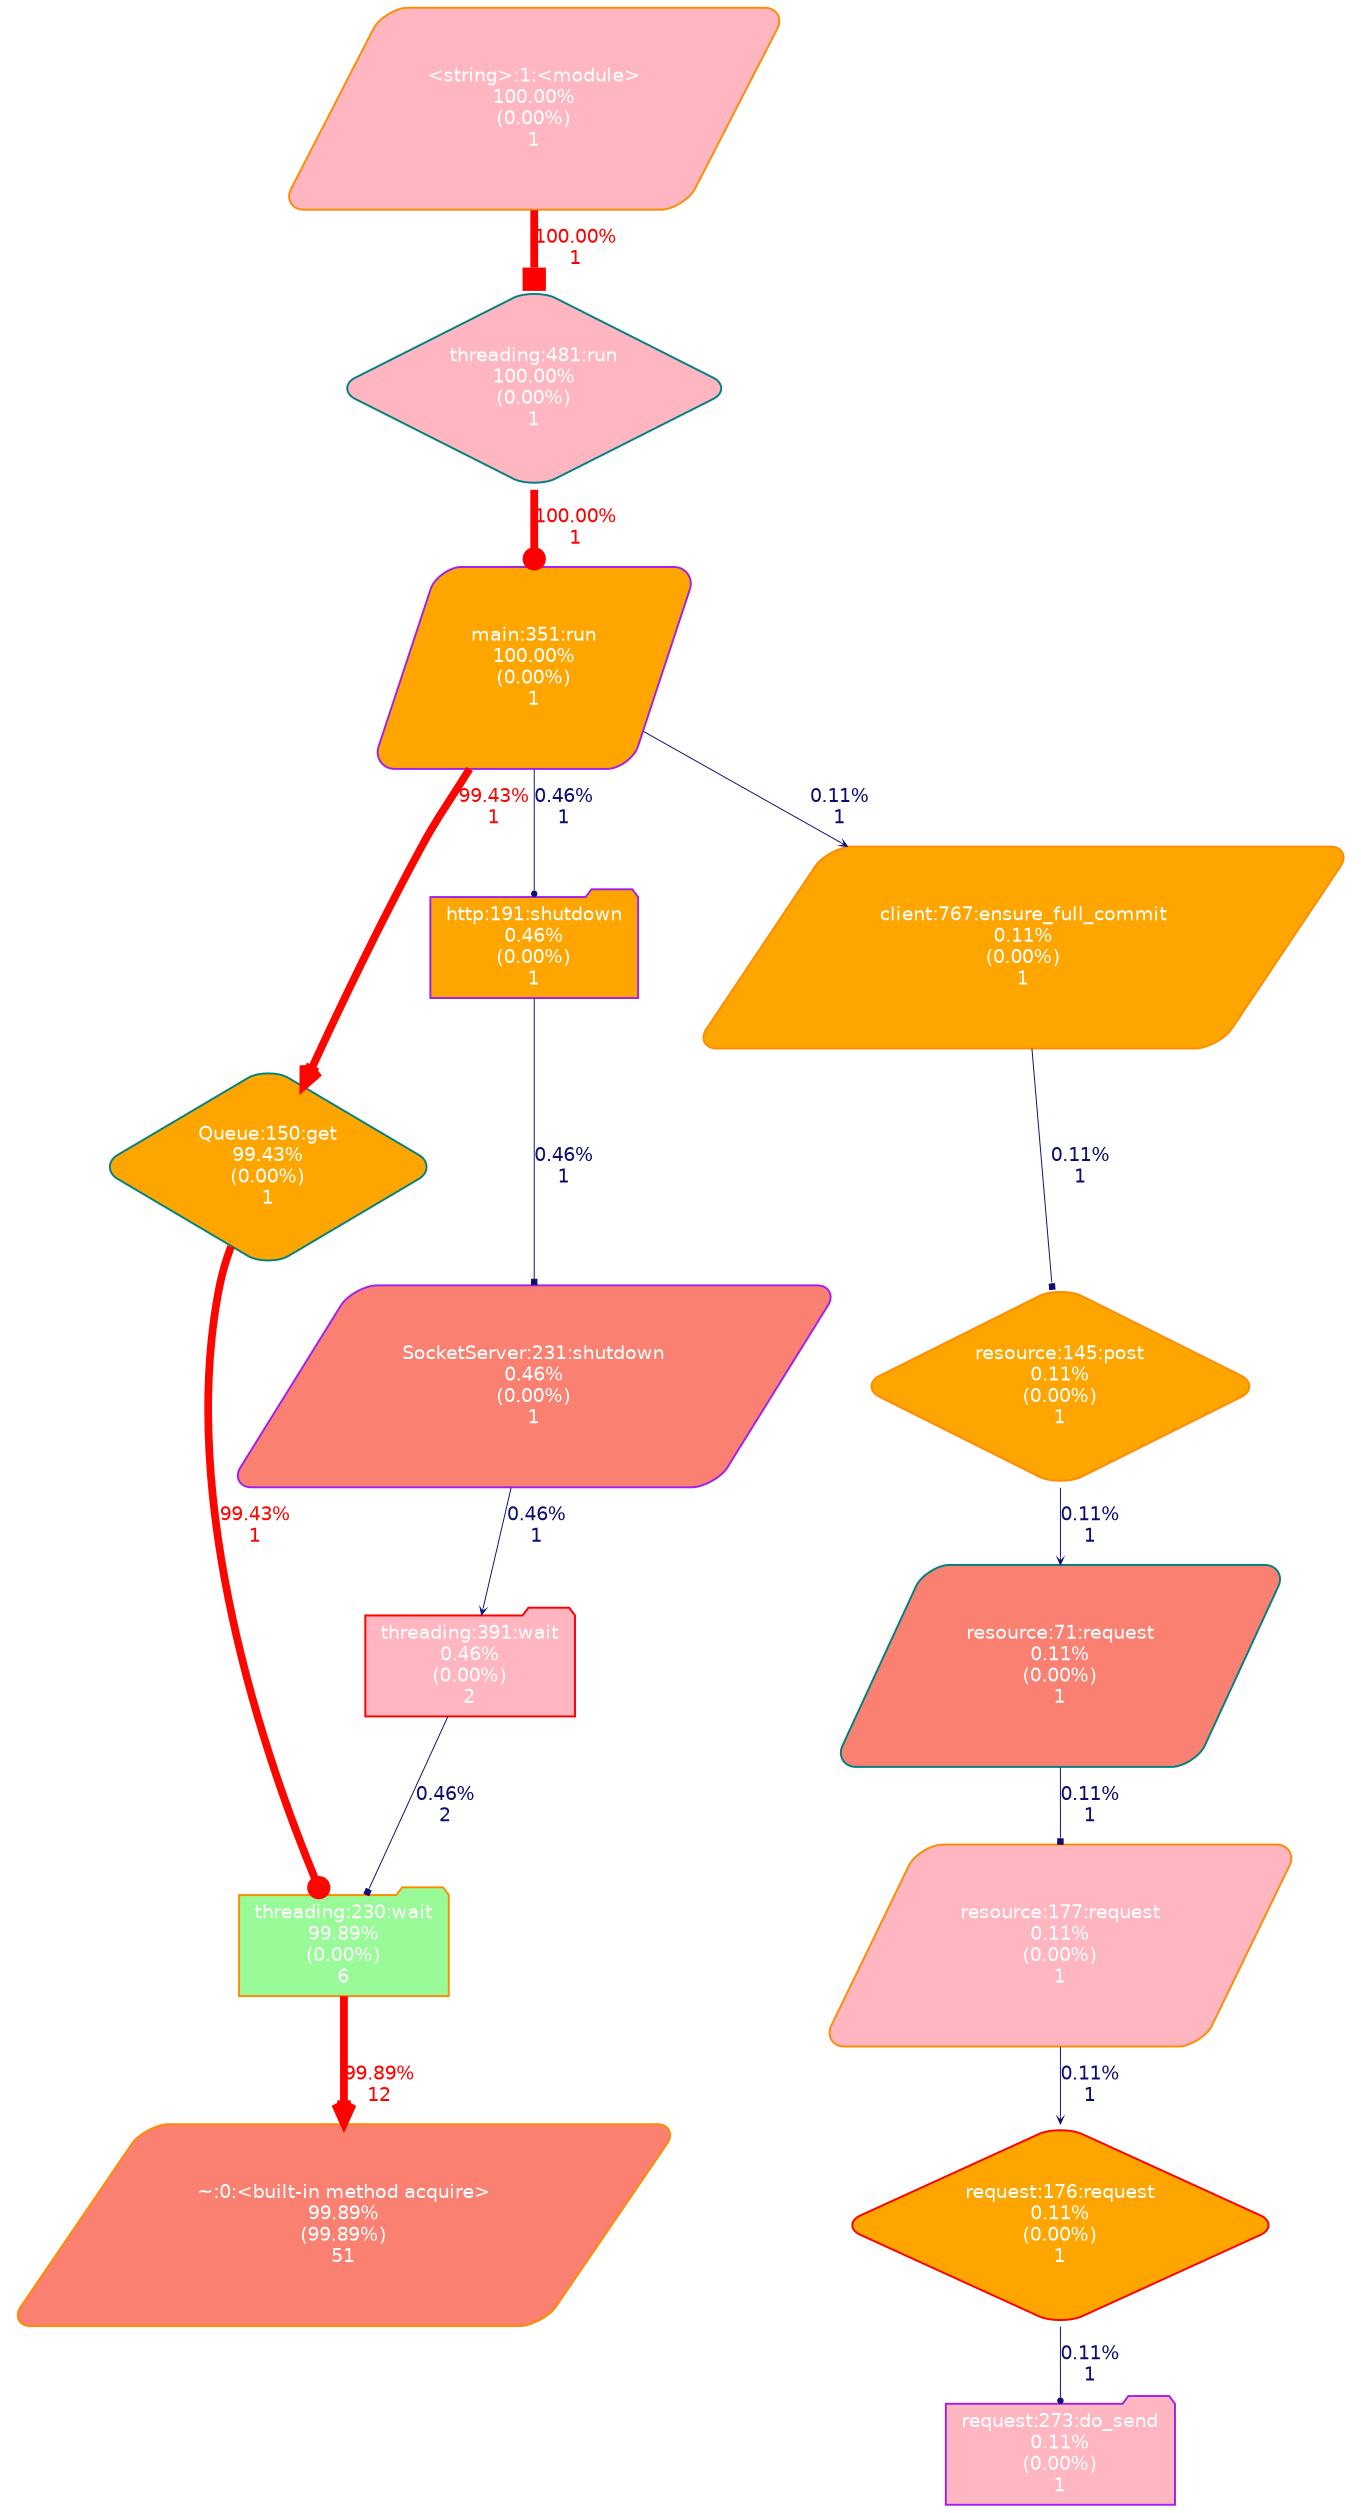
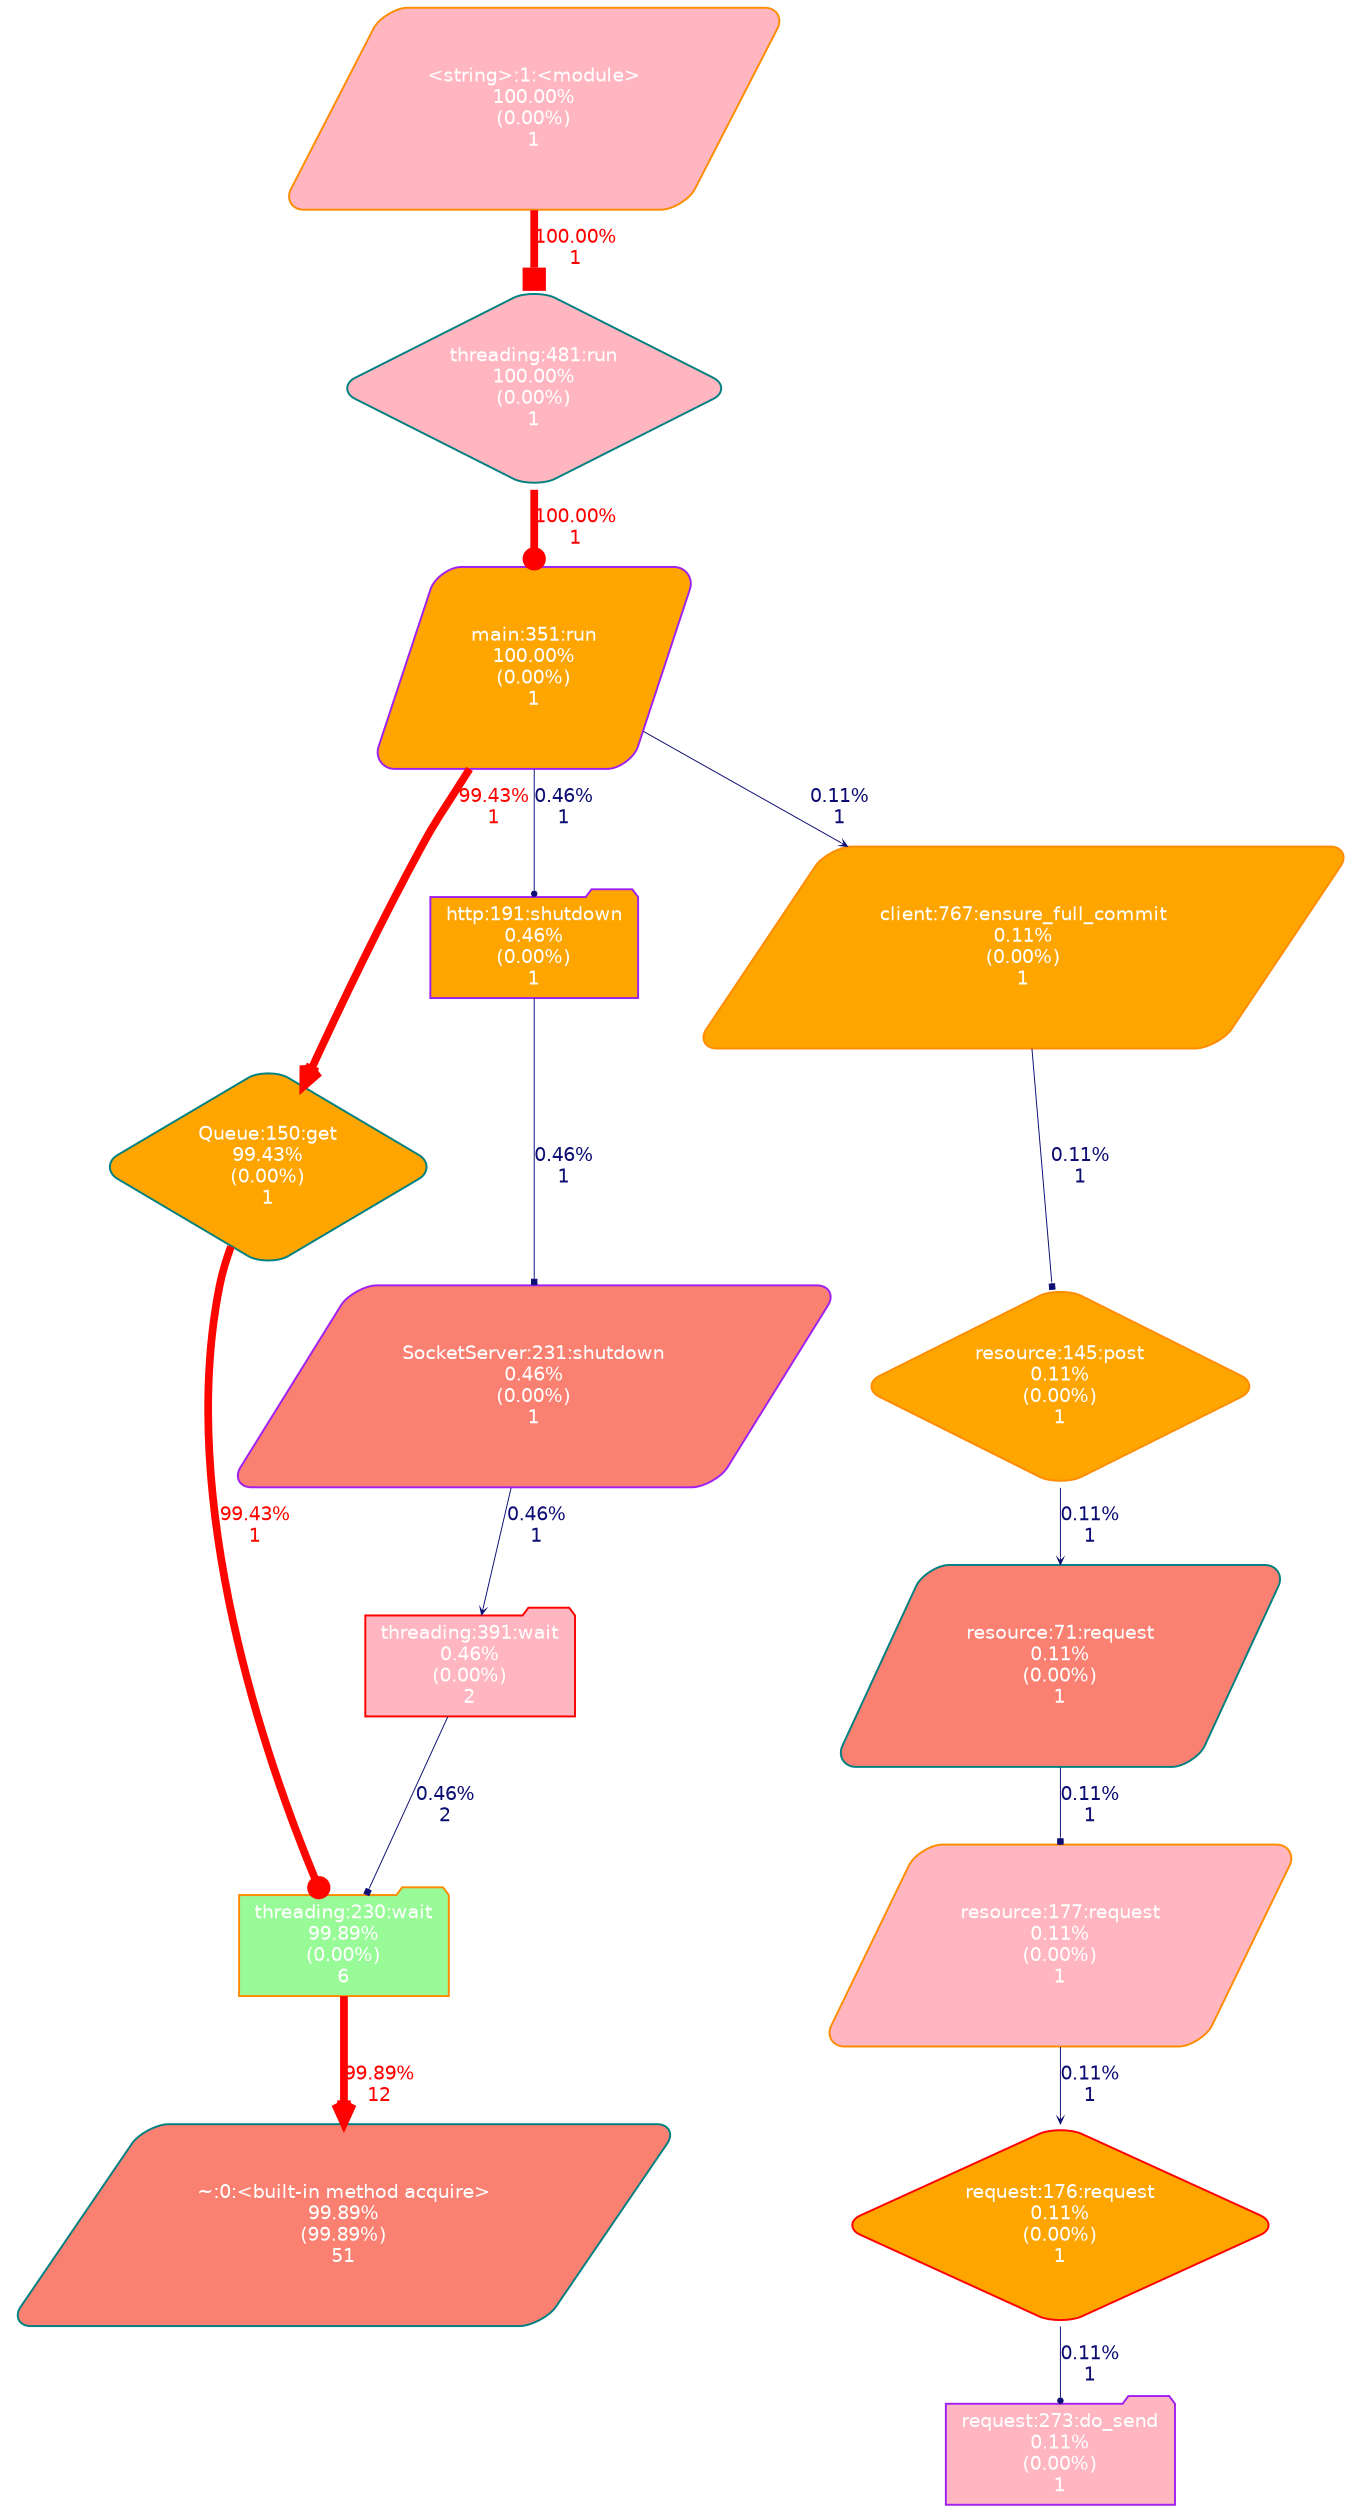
(344, 2225) -> (344, 2225)
